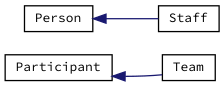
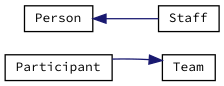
(144, 76) -> (131, 59)
